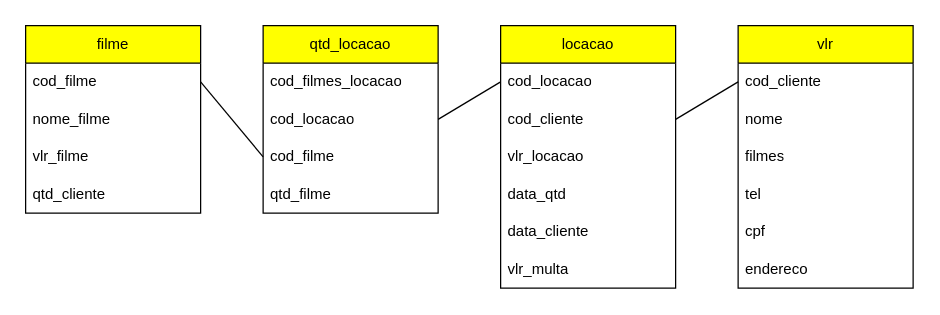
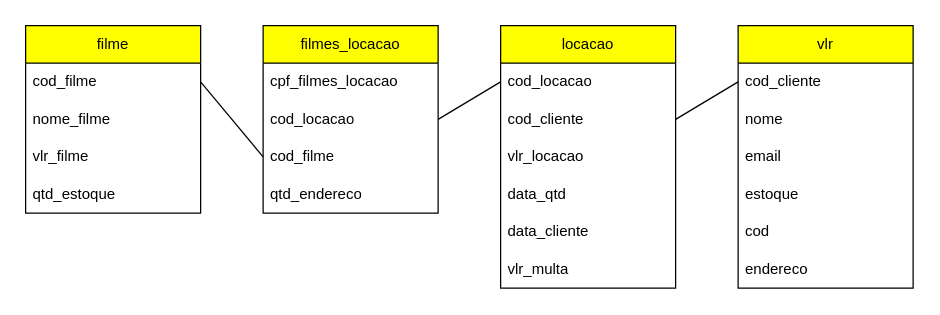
(351, 44) -> (351, 44)
(340, 82) -> (340, 82)
(767, 157) -> (763, 157)
(75, 194) -> (79, 194)
(305, 194) -> (321, 194)
(756, 194) -> (775, 194)
(758, 232) -> (758, 232)
